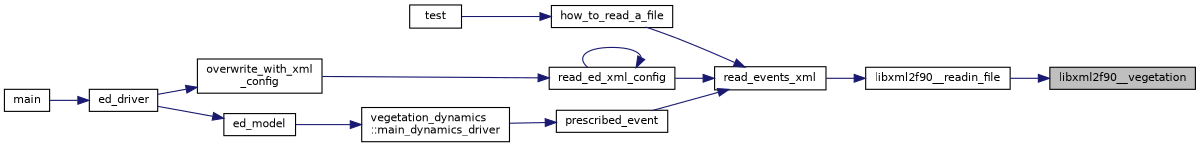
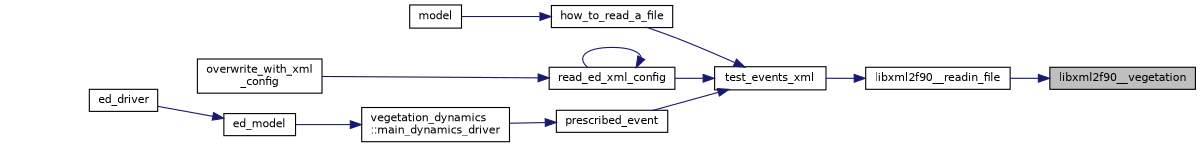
(436, 17) -> (436, 17)
(770, 78) -> (770, 78)
(172, 92) -> none
(27, 100) -> none
